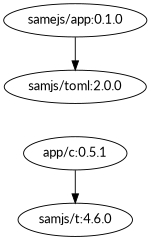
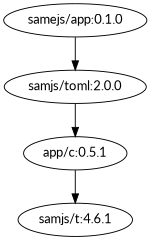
none -> (75, 116)
(75, 220) -> (75, 220)
